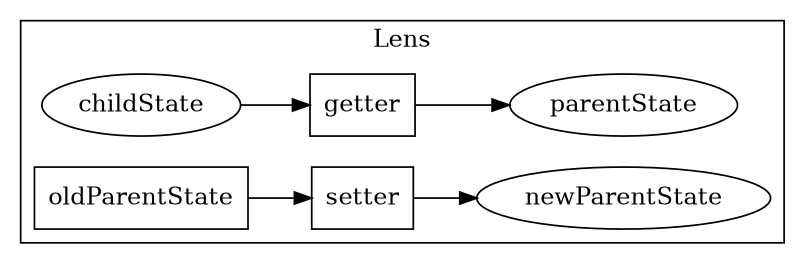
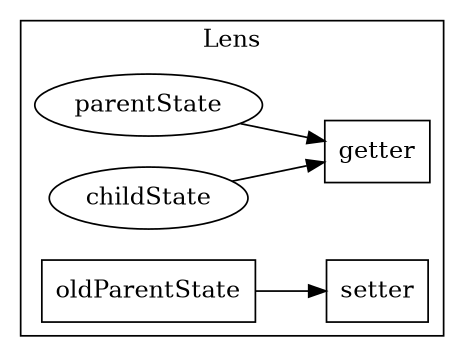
(453, 105) -> (274, 131)
(624, 198) -> none
